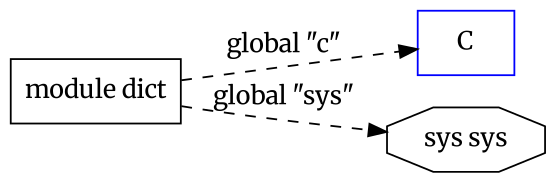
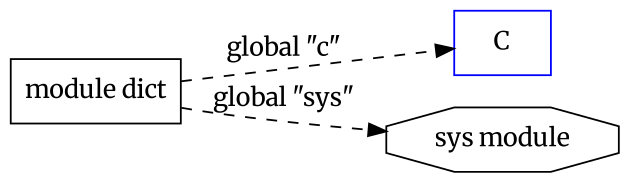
(466, 140) -> (503, 140)
